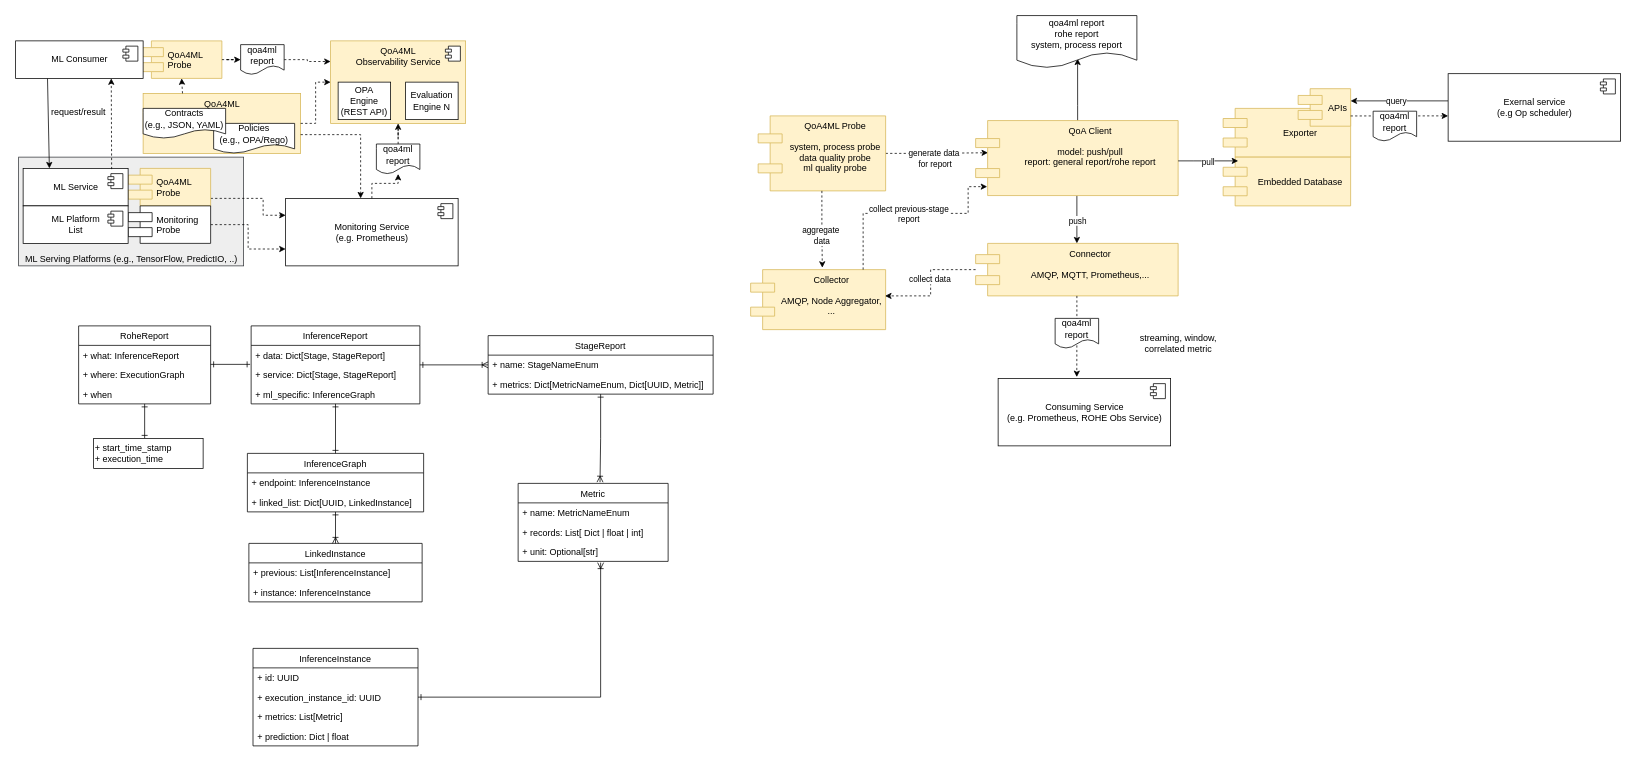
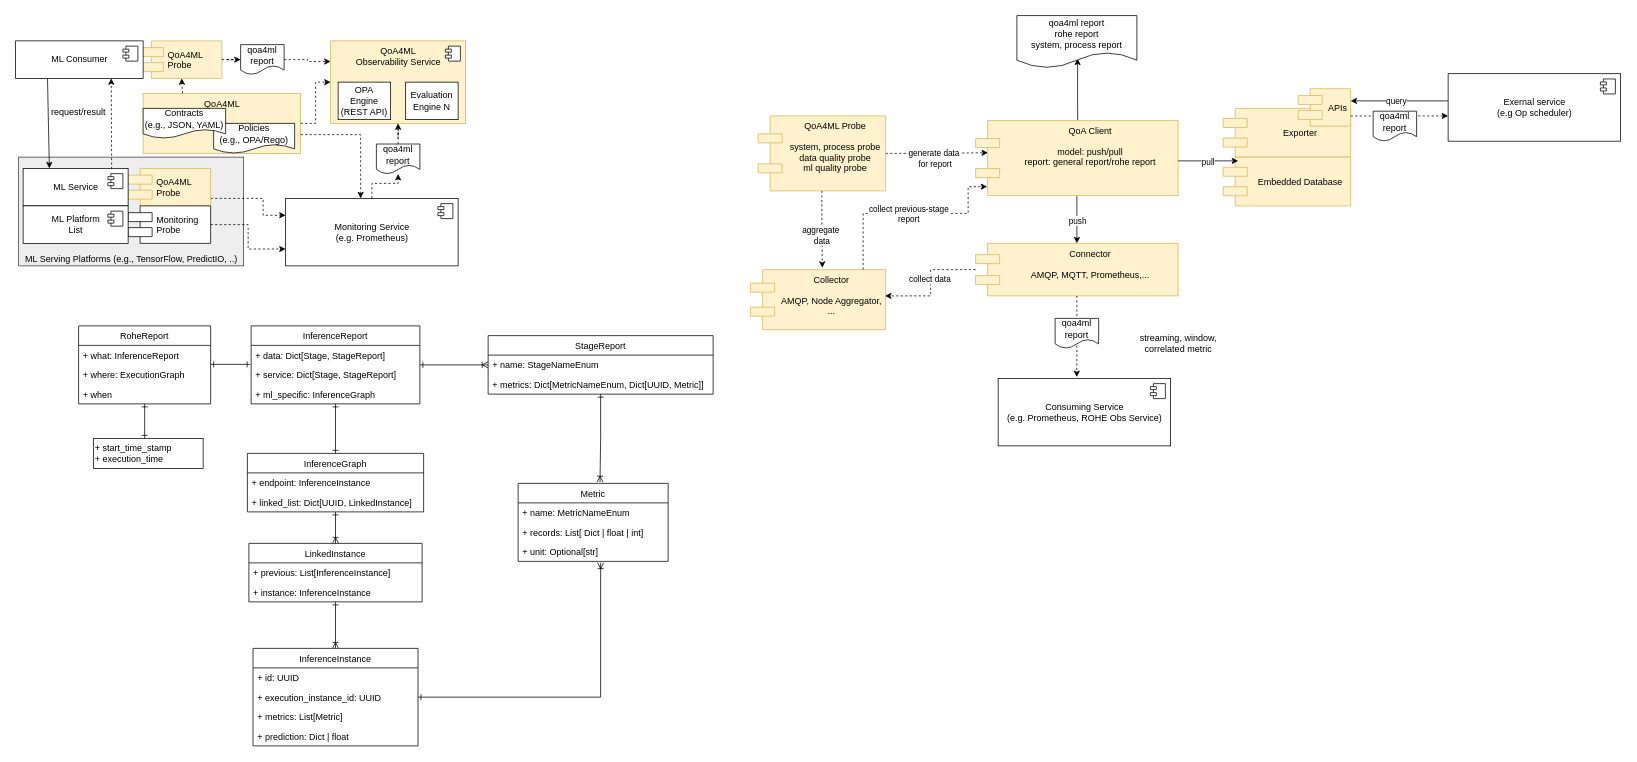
none -> (335, 624)
